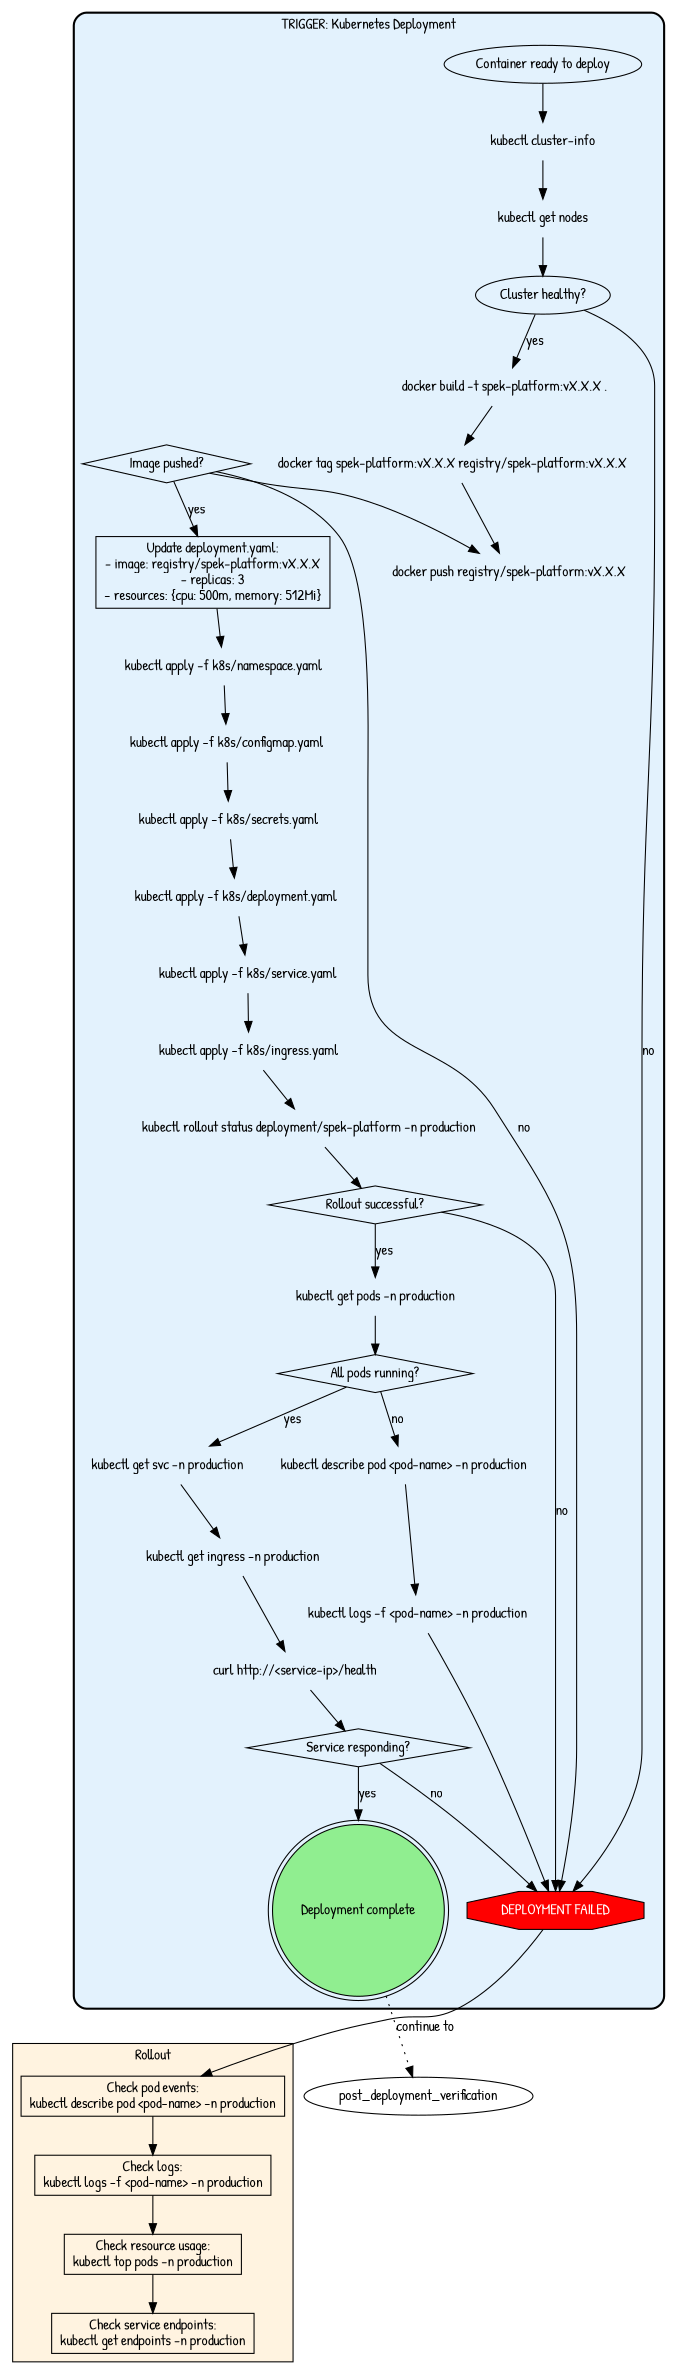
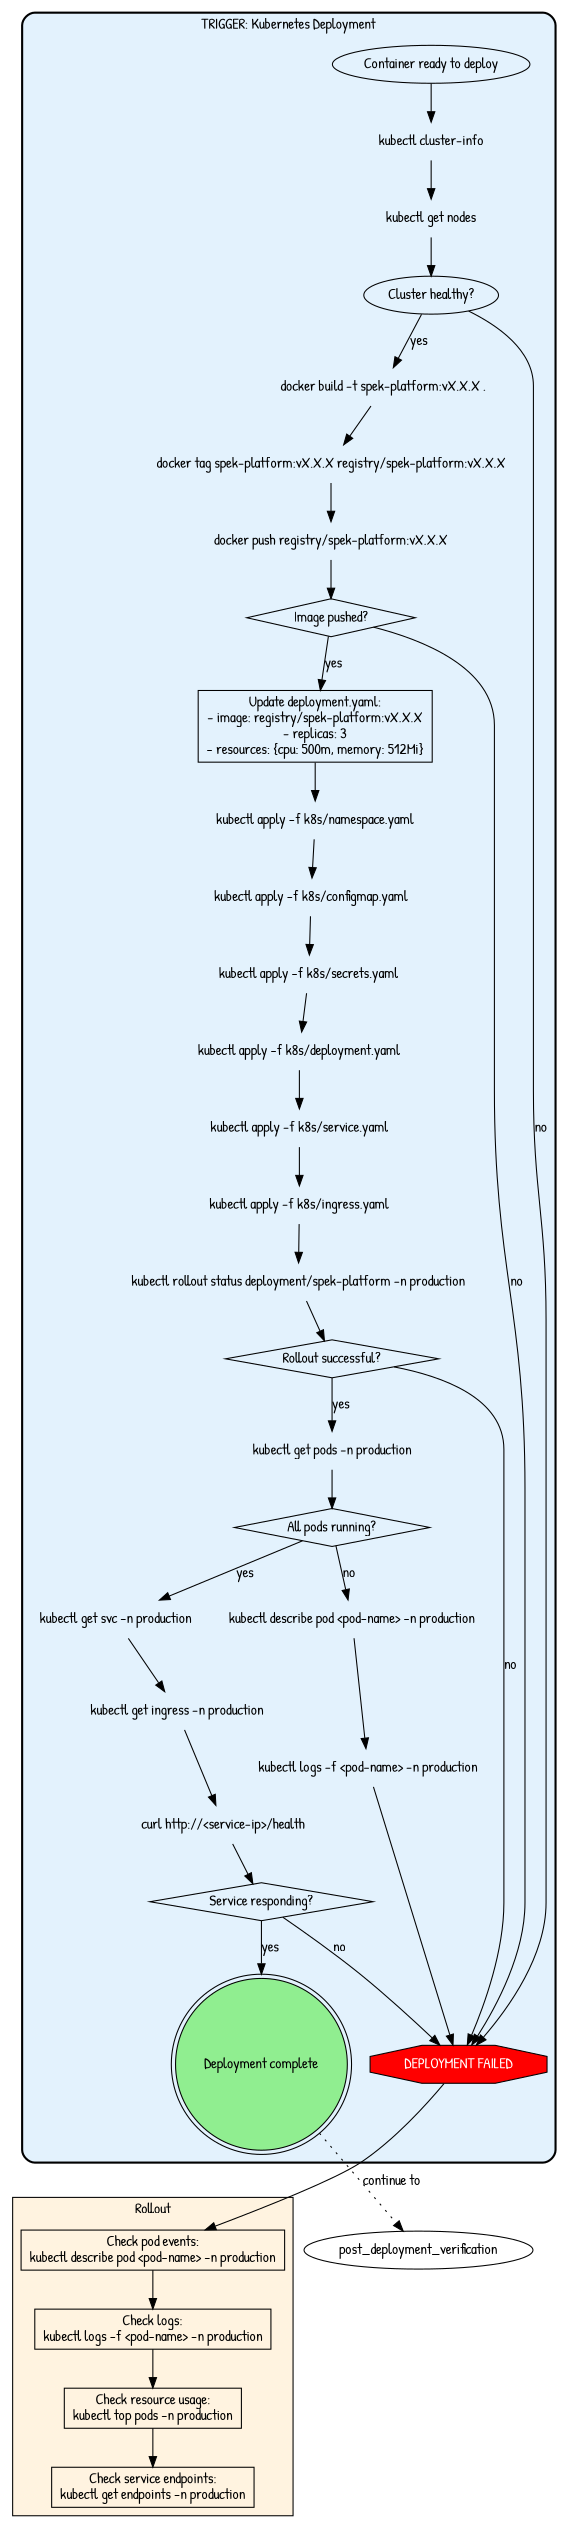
(345, 495) -> (331, 574)
